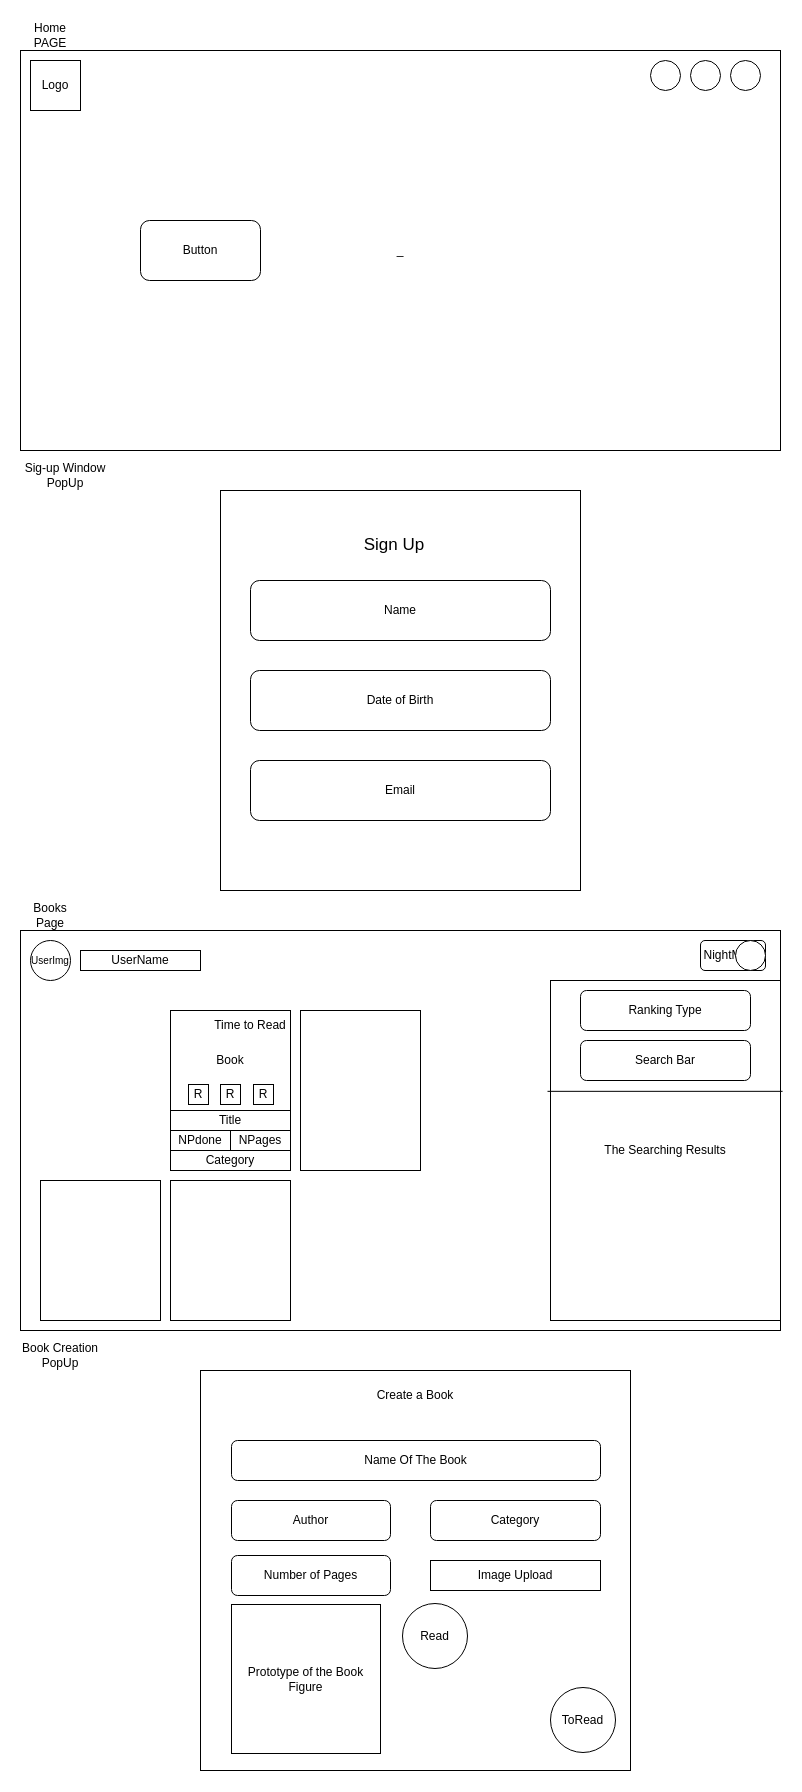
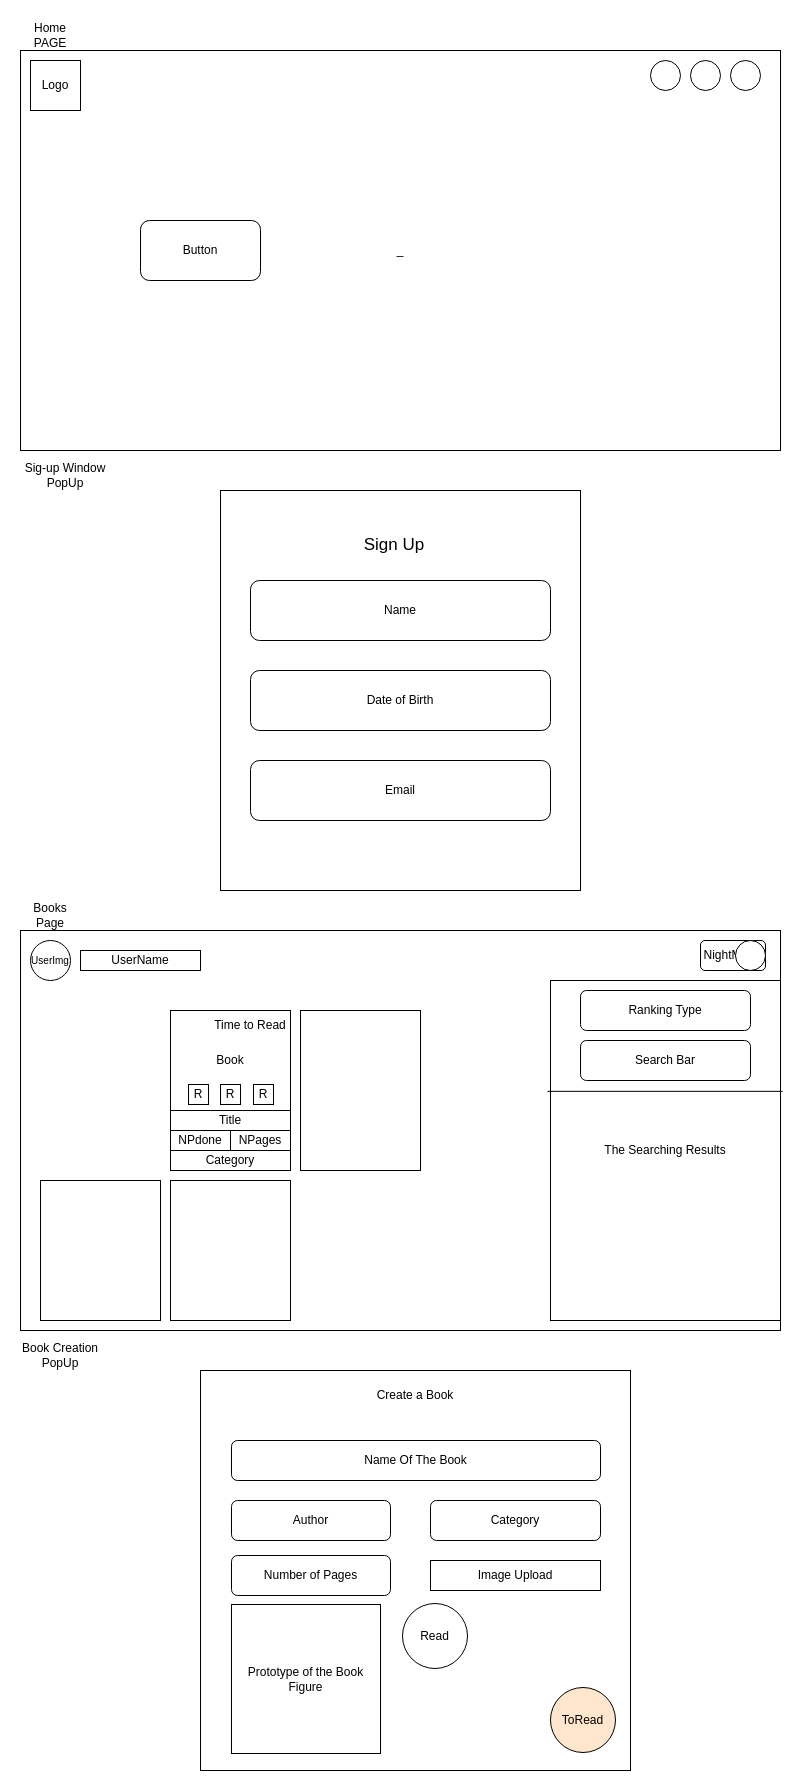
(583, 1720) -> (583, 1720)
